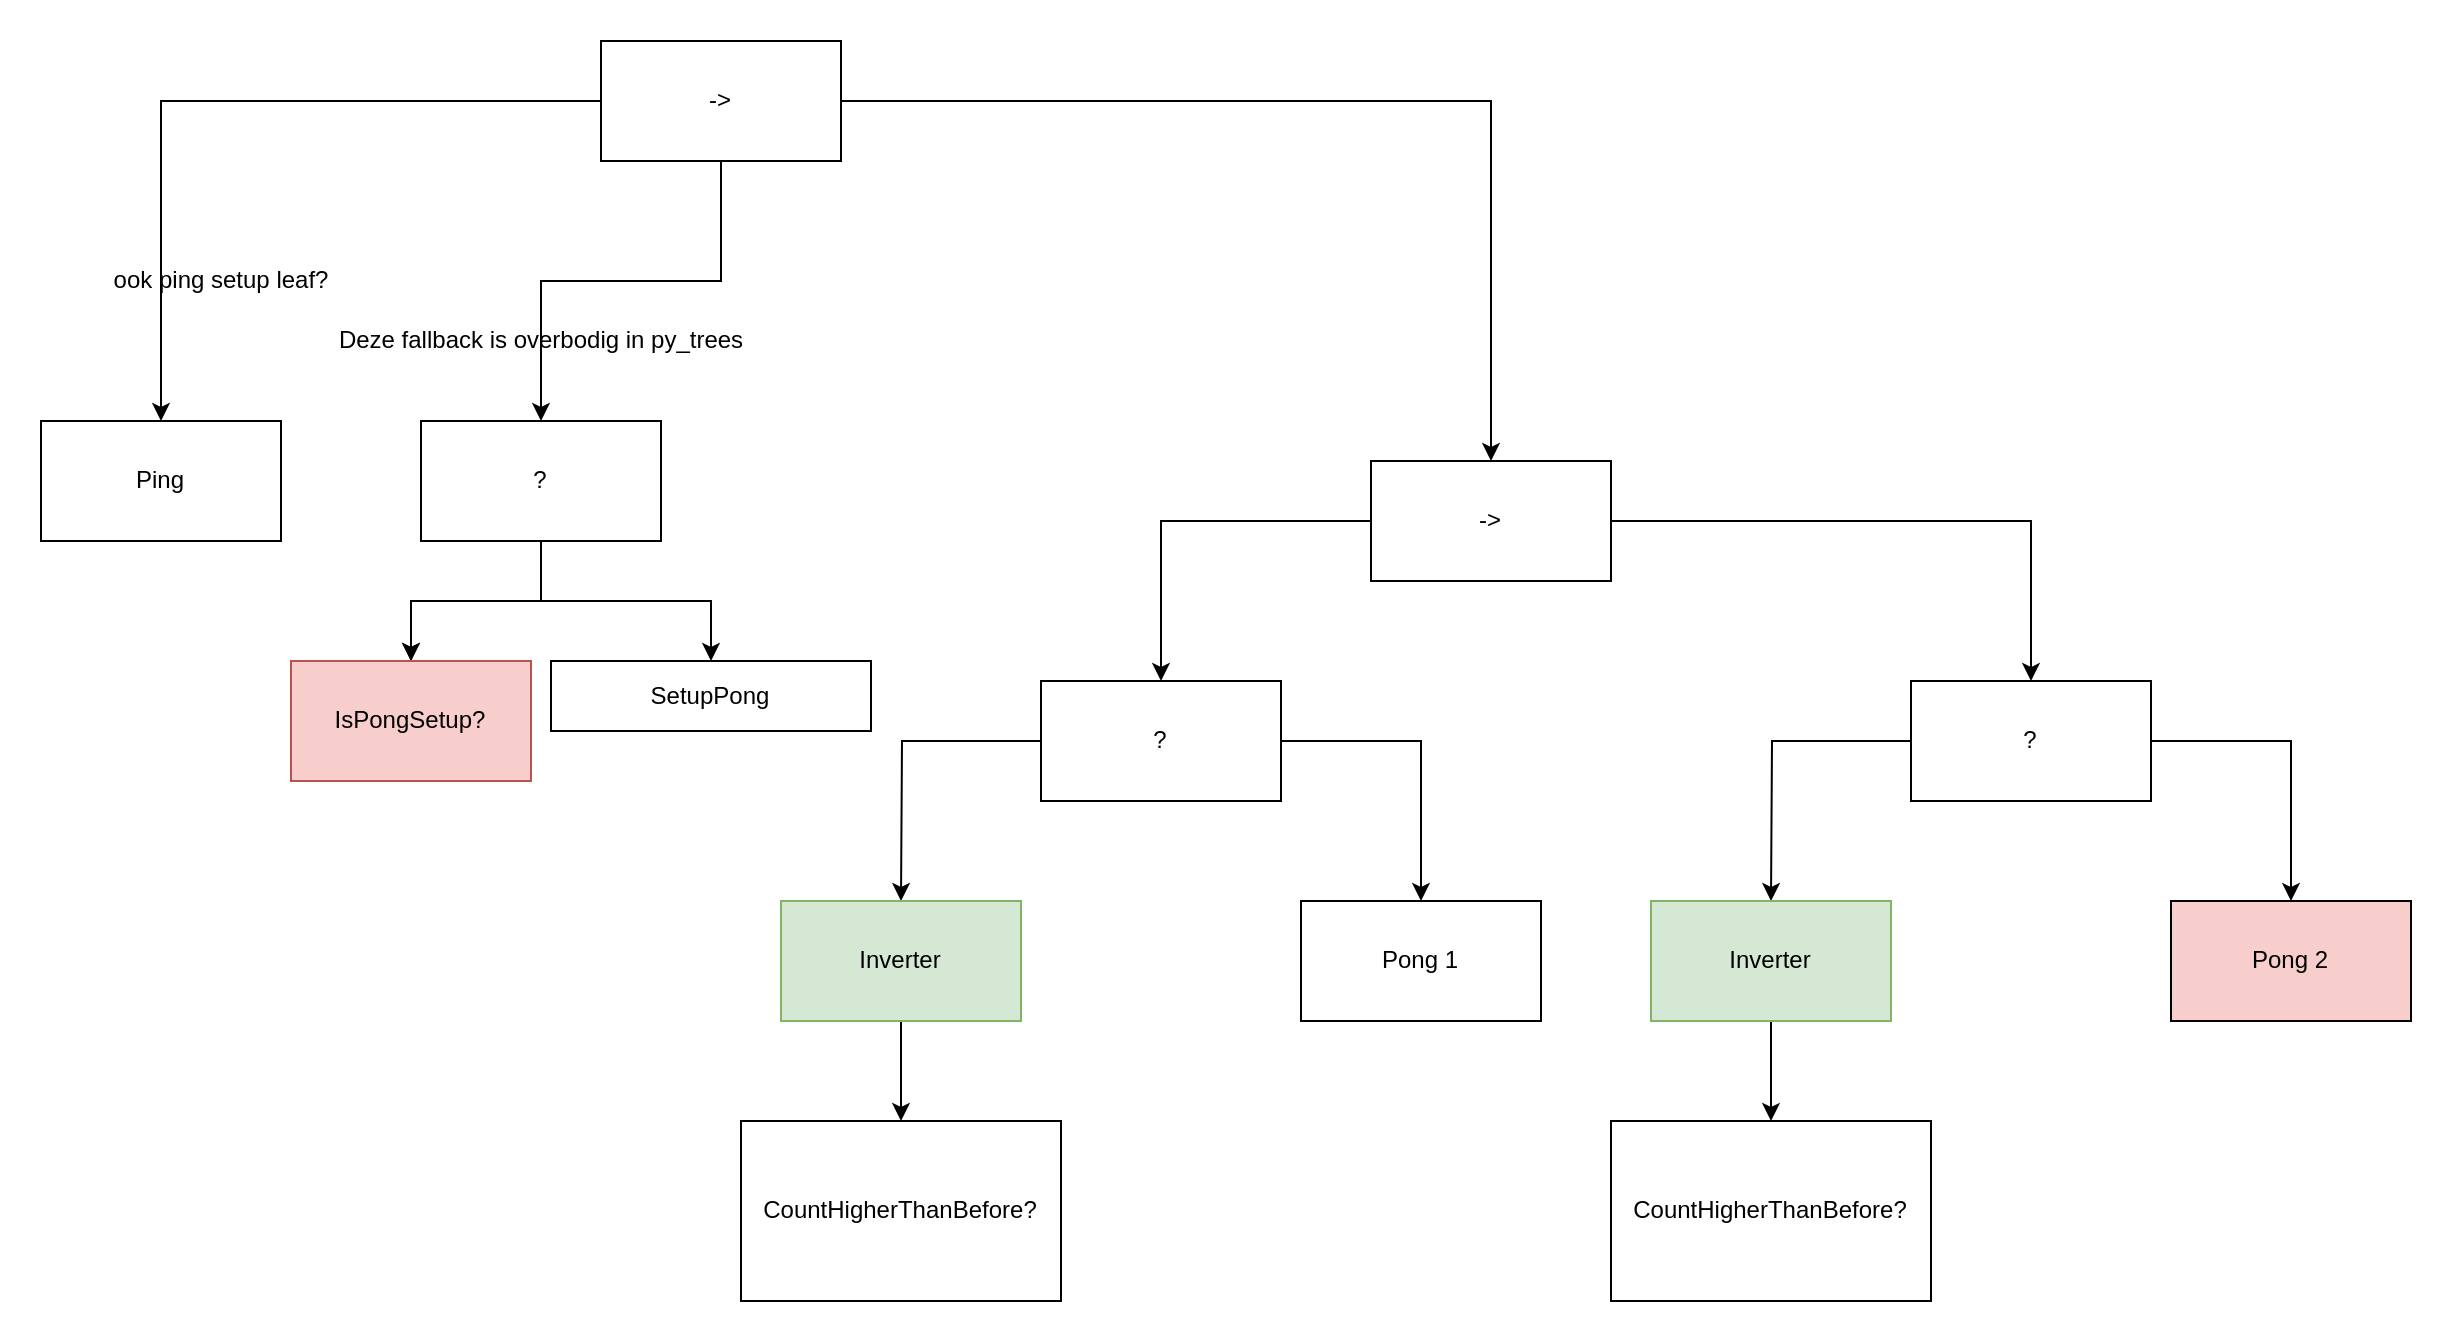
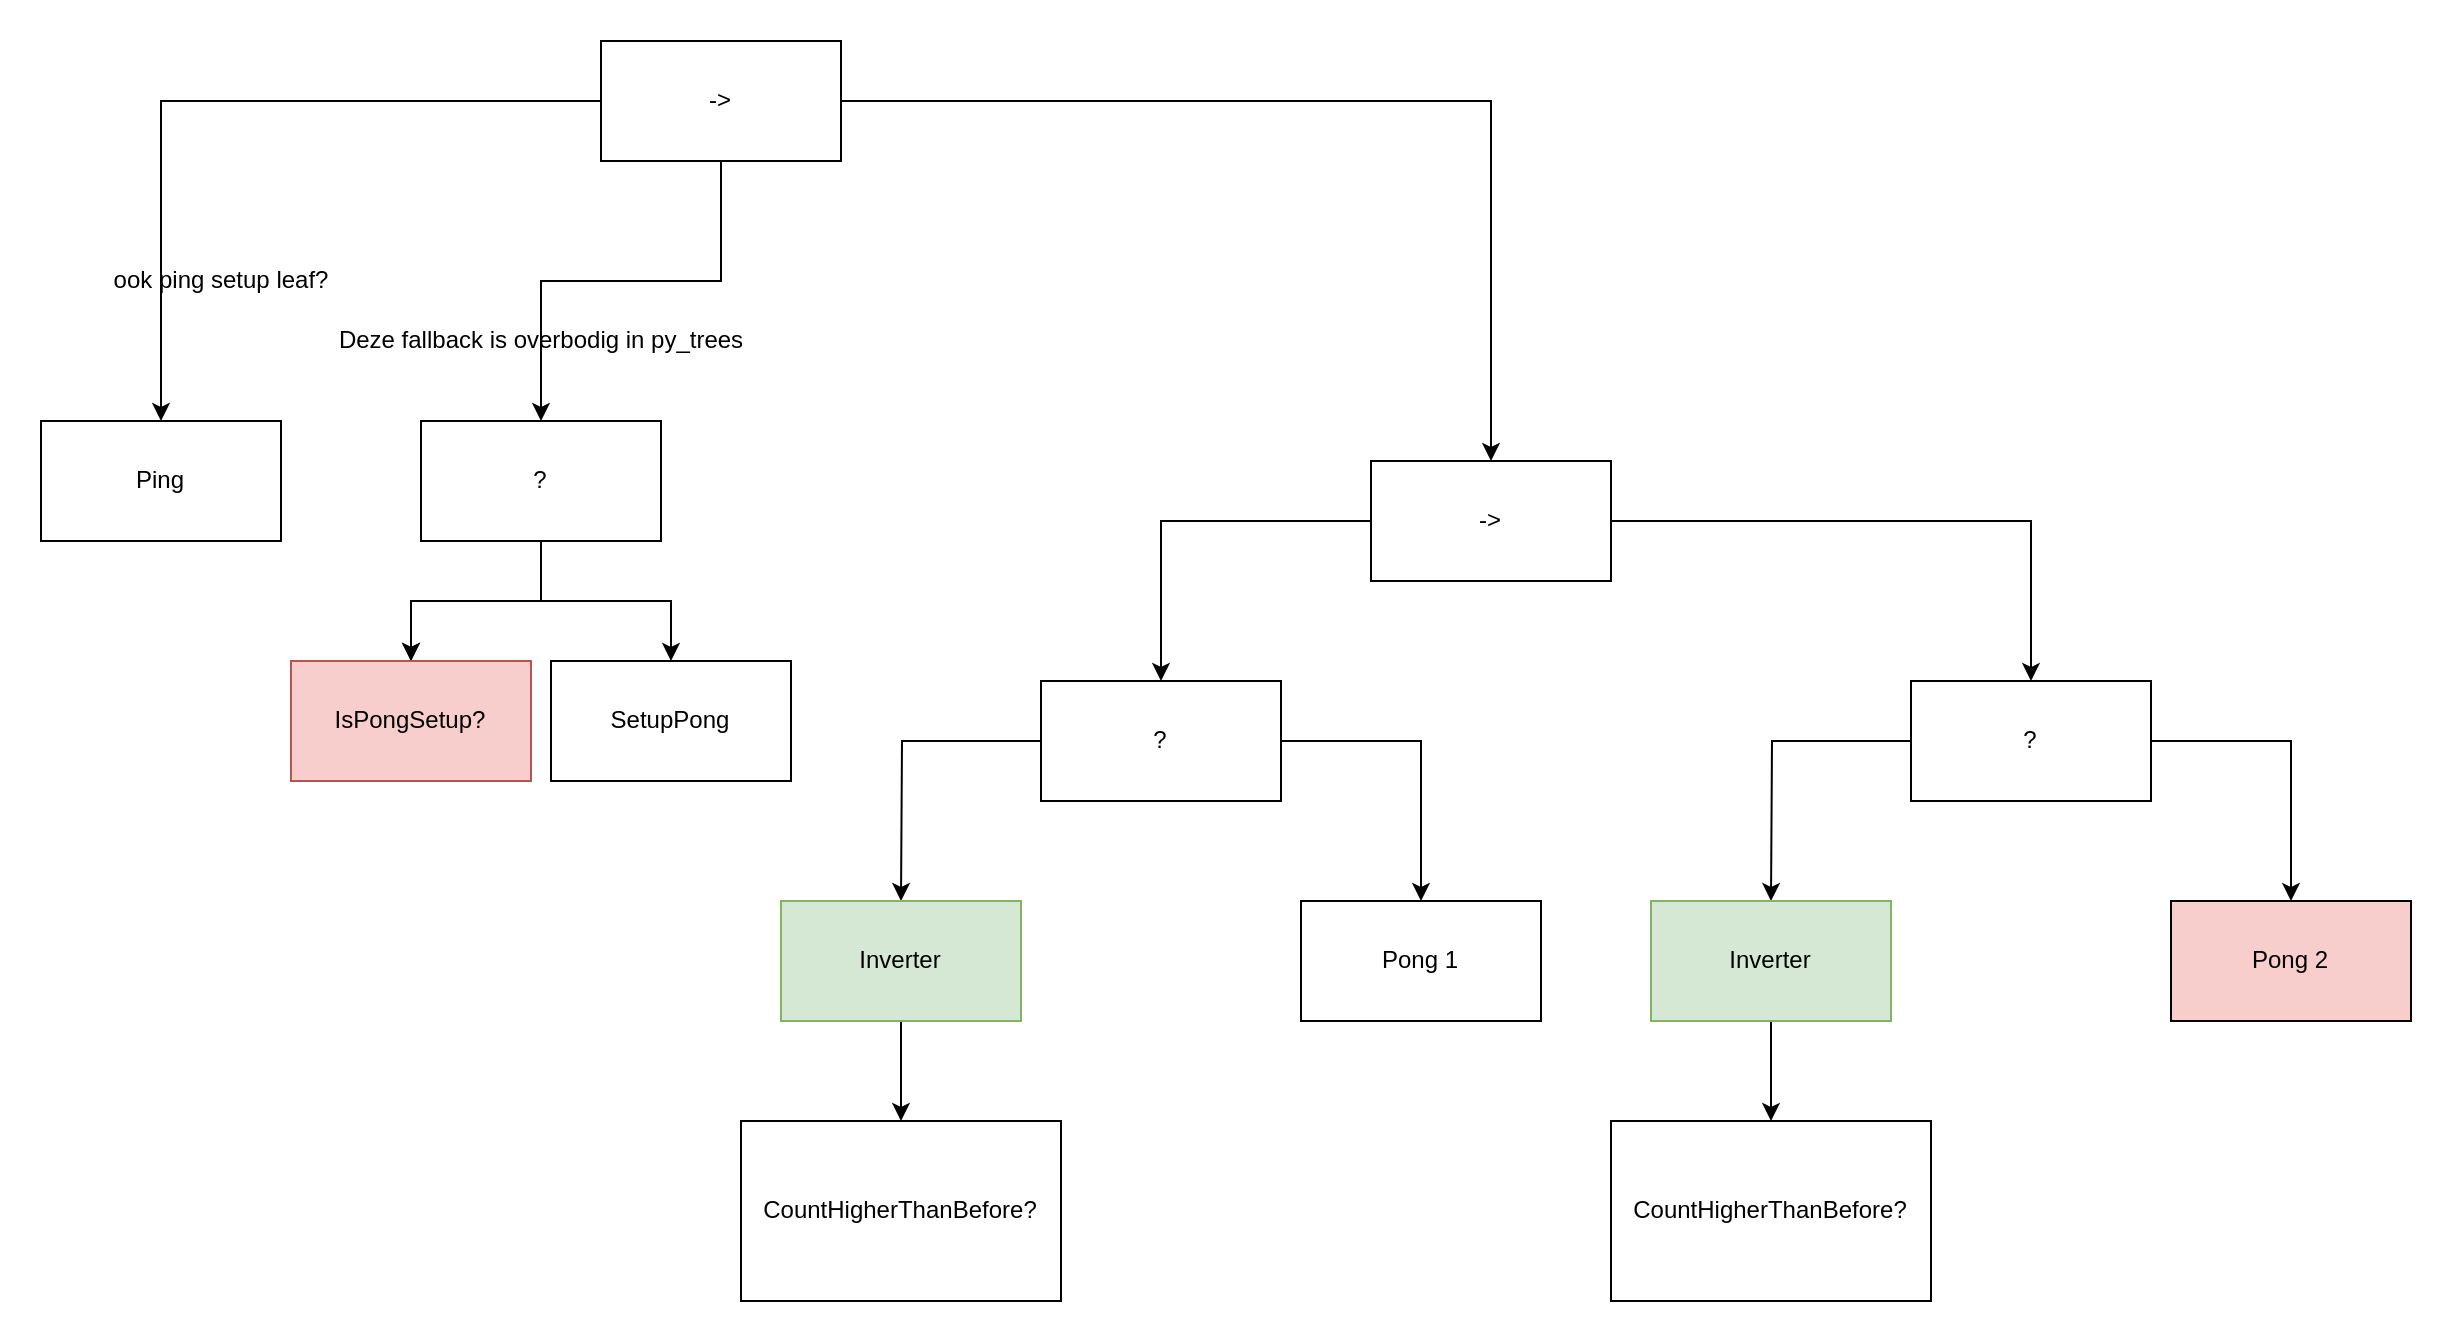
(711, 696) -> (671, 721)
